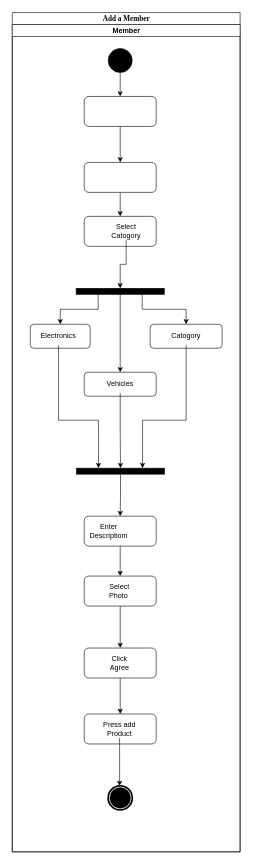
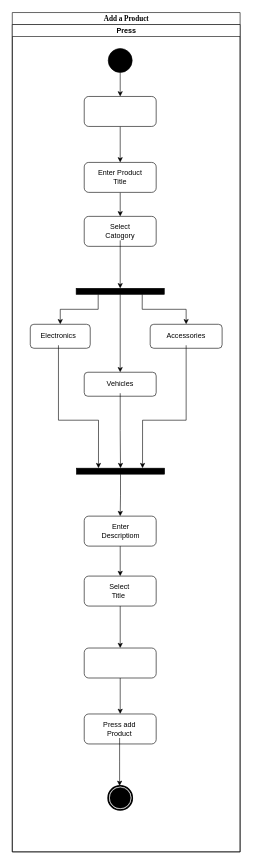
(127, 18) -> (127, 18)
(127, 30) -> (127, 30)
none -> (120, 177)
(126, 231) -> (120, 231)
(186, 336) -> (186, 336)
(109, 531) -> (121, 531)
(120, 591) -> (120, 591)
(120, 663) -> none
